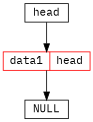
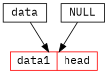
(47, 13) -> (25, 13)
(47, 81) -> (71, 34)
